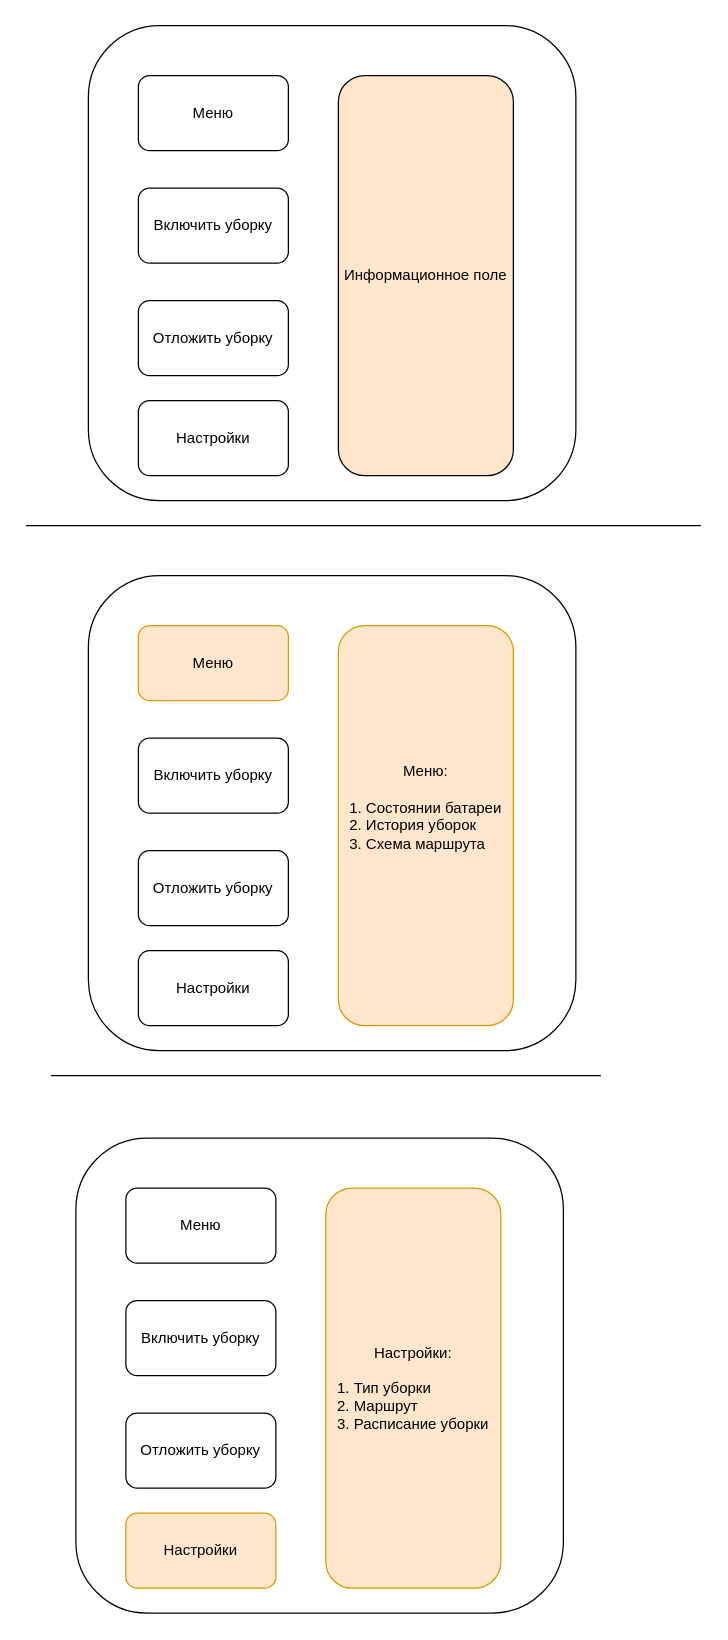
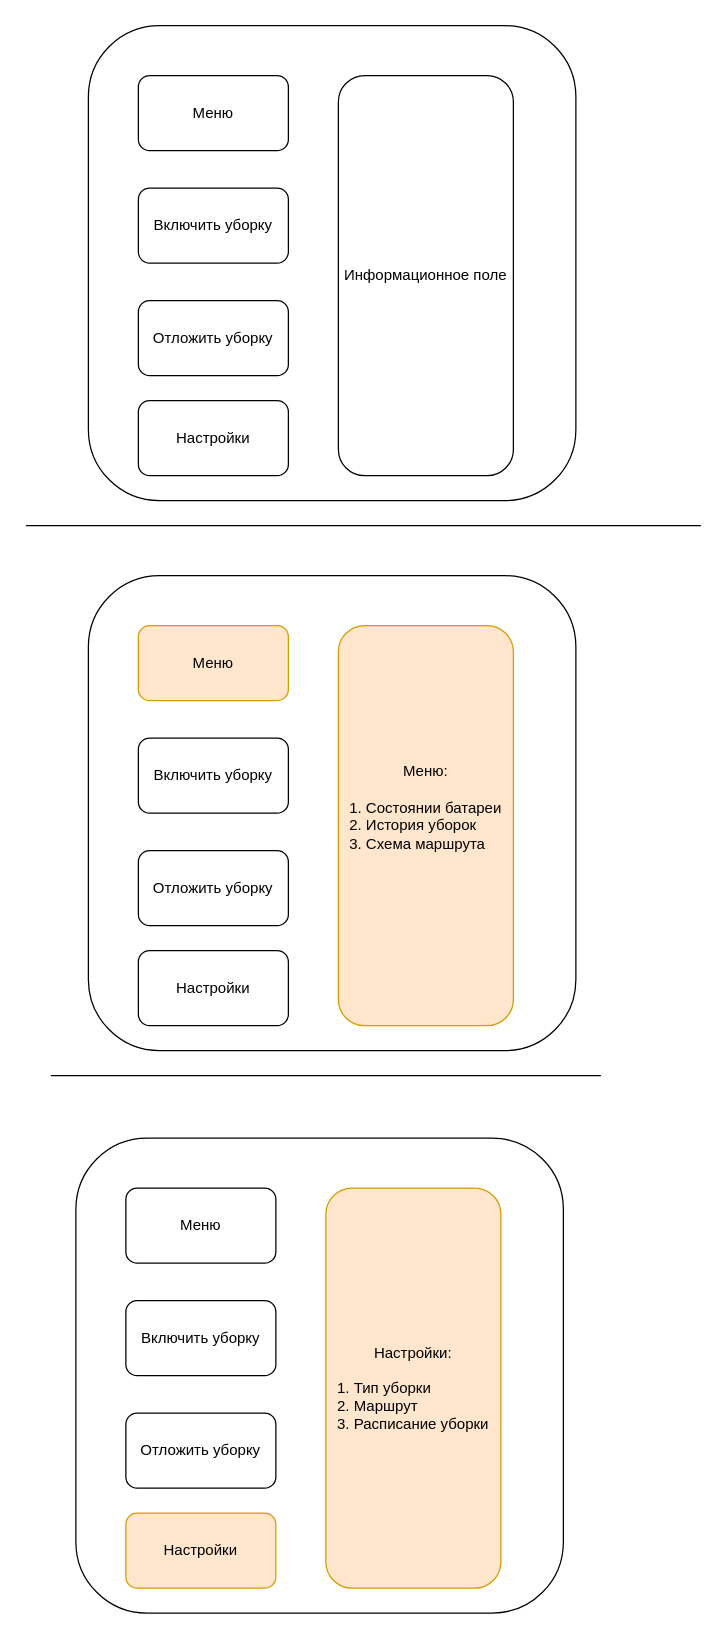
(426, 276) -> (426, 276)
